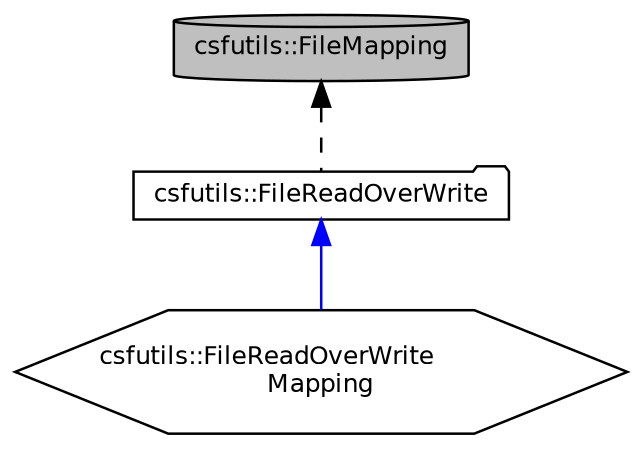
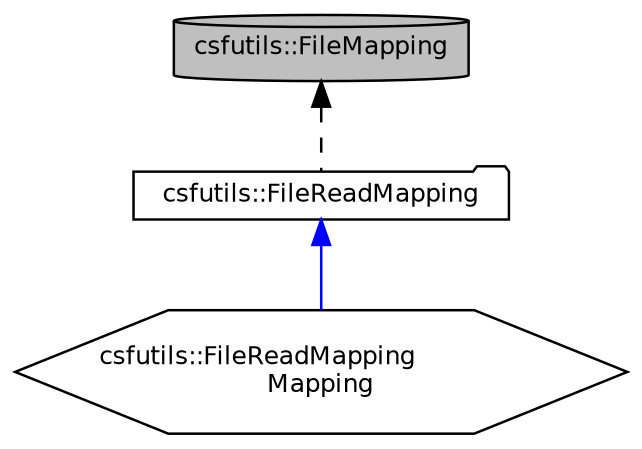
(321, 196) -> (321, 196)
(321, 372) -> (321, 372)
